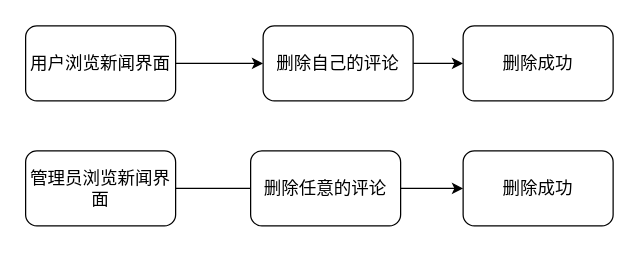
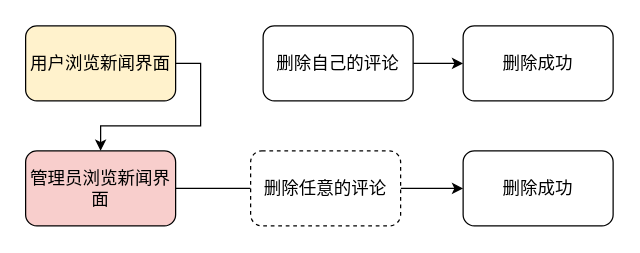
(101, 63) -> (101, 63)
(226, 63) -> (175, 126)
(101, 188) -> (101, 188)
(326, 188) -> (326, 188)
